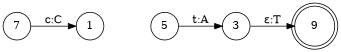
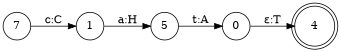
none -> (123, 26)
(236, 26) -> (236, 26)
(315, 26) -> (315, 26)
